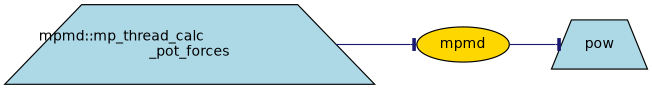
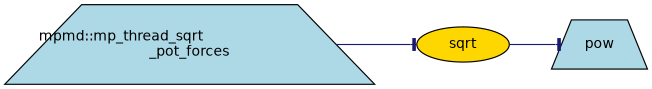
(190, 44) -> (190, 44)
(463, 44) -> (463, 44)
